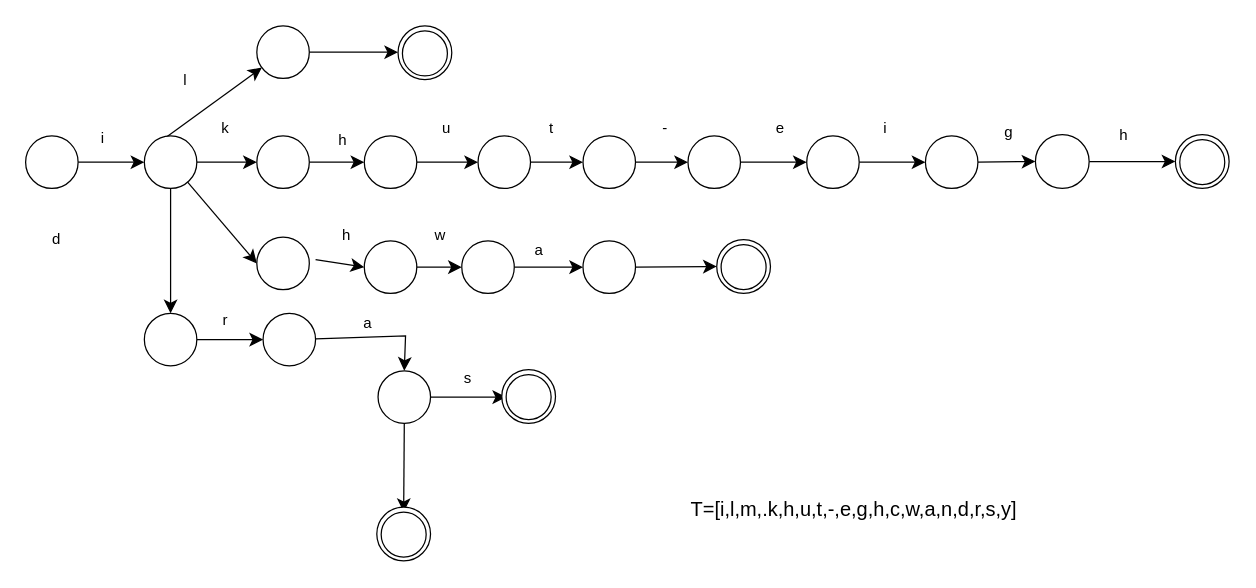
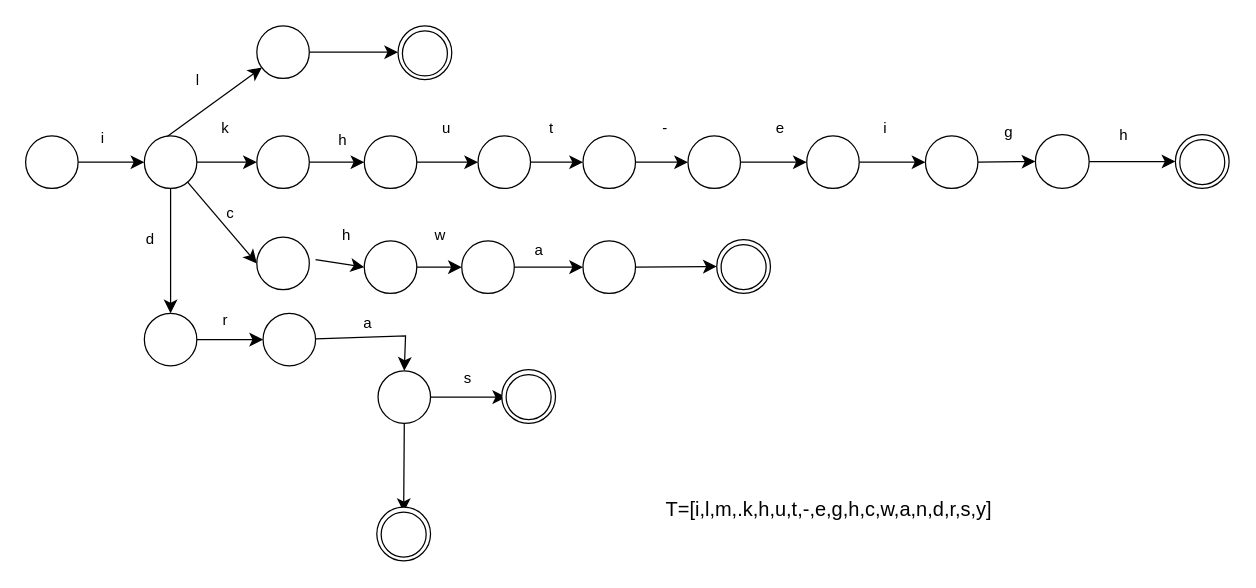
(186, 81) -> (198, 81)
none -> (231, 213)
(57, 239) -> (151, 239)
(854, 509) -> (829, 509)
